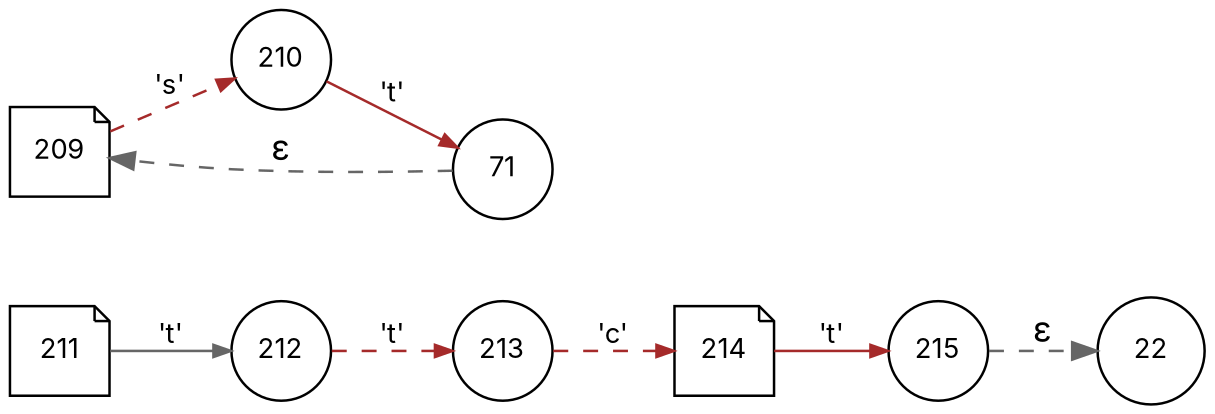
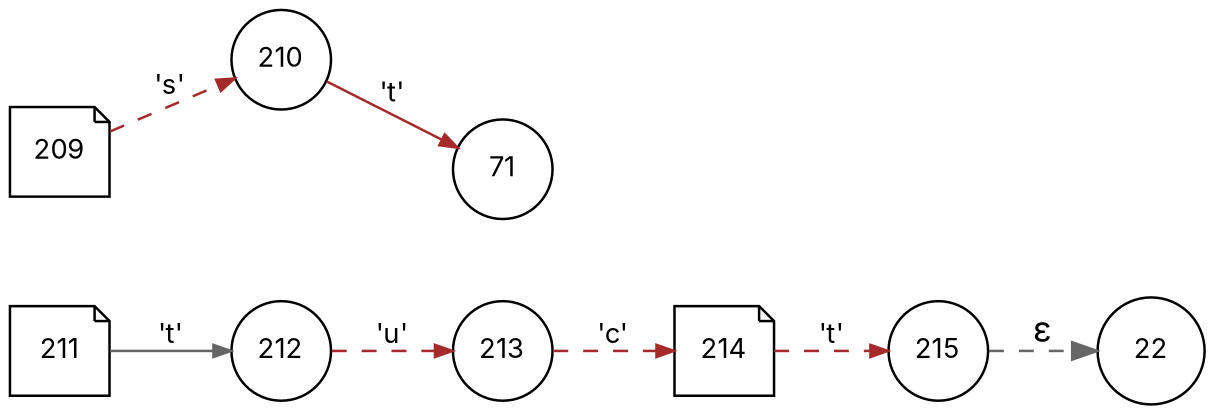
(293, 171) -> none
(392, 336) -> (392, 336)
(822, 351) -> (822, 351)
